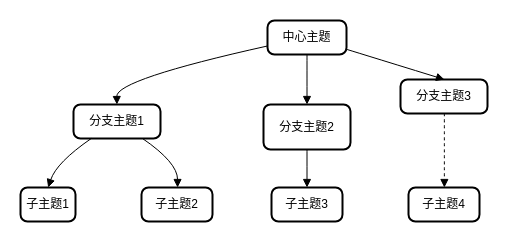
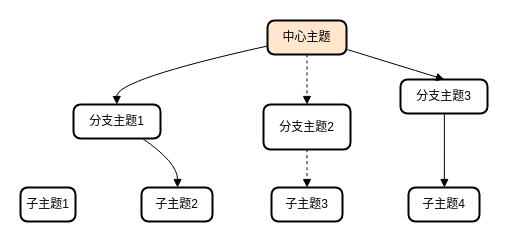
(307, 38) -> (307, 38)
(307, 76) -> (307, 76)
(444, 147) -> (444, 147)
(68, 157) -> none
(307, 164) -> (307, 164)
